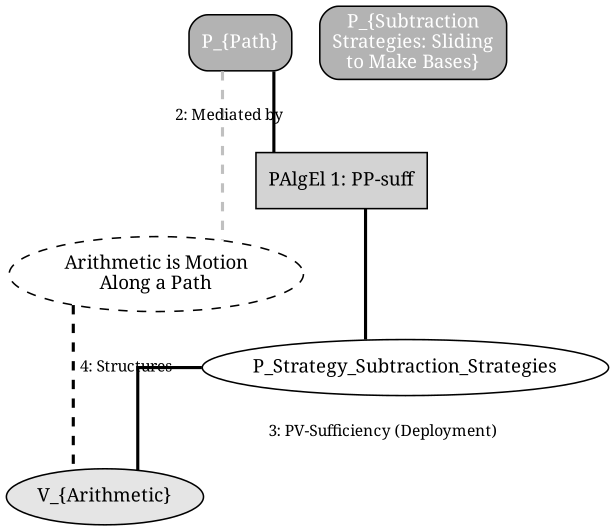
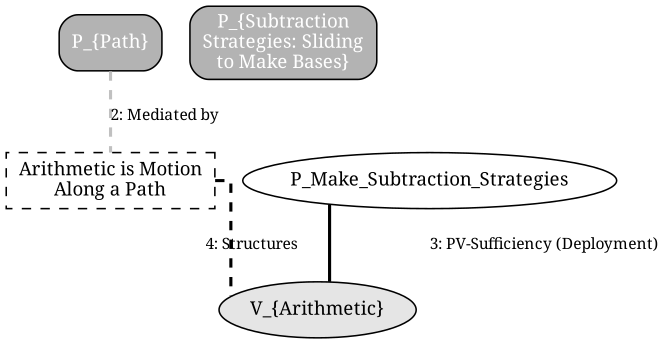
(342, 181) -> none
(156, 274) -> (111, 181)
(405, 368) -> (430, 181)
